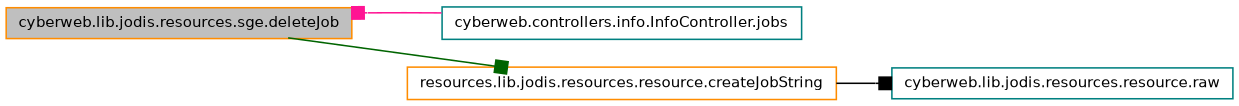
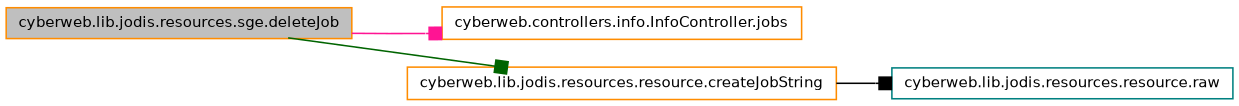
(405, 13) -> (389, 34)
(622, 23) -> (622, 23)
(622, 83) -> (622, 83)
